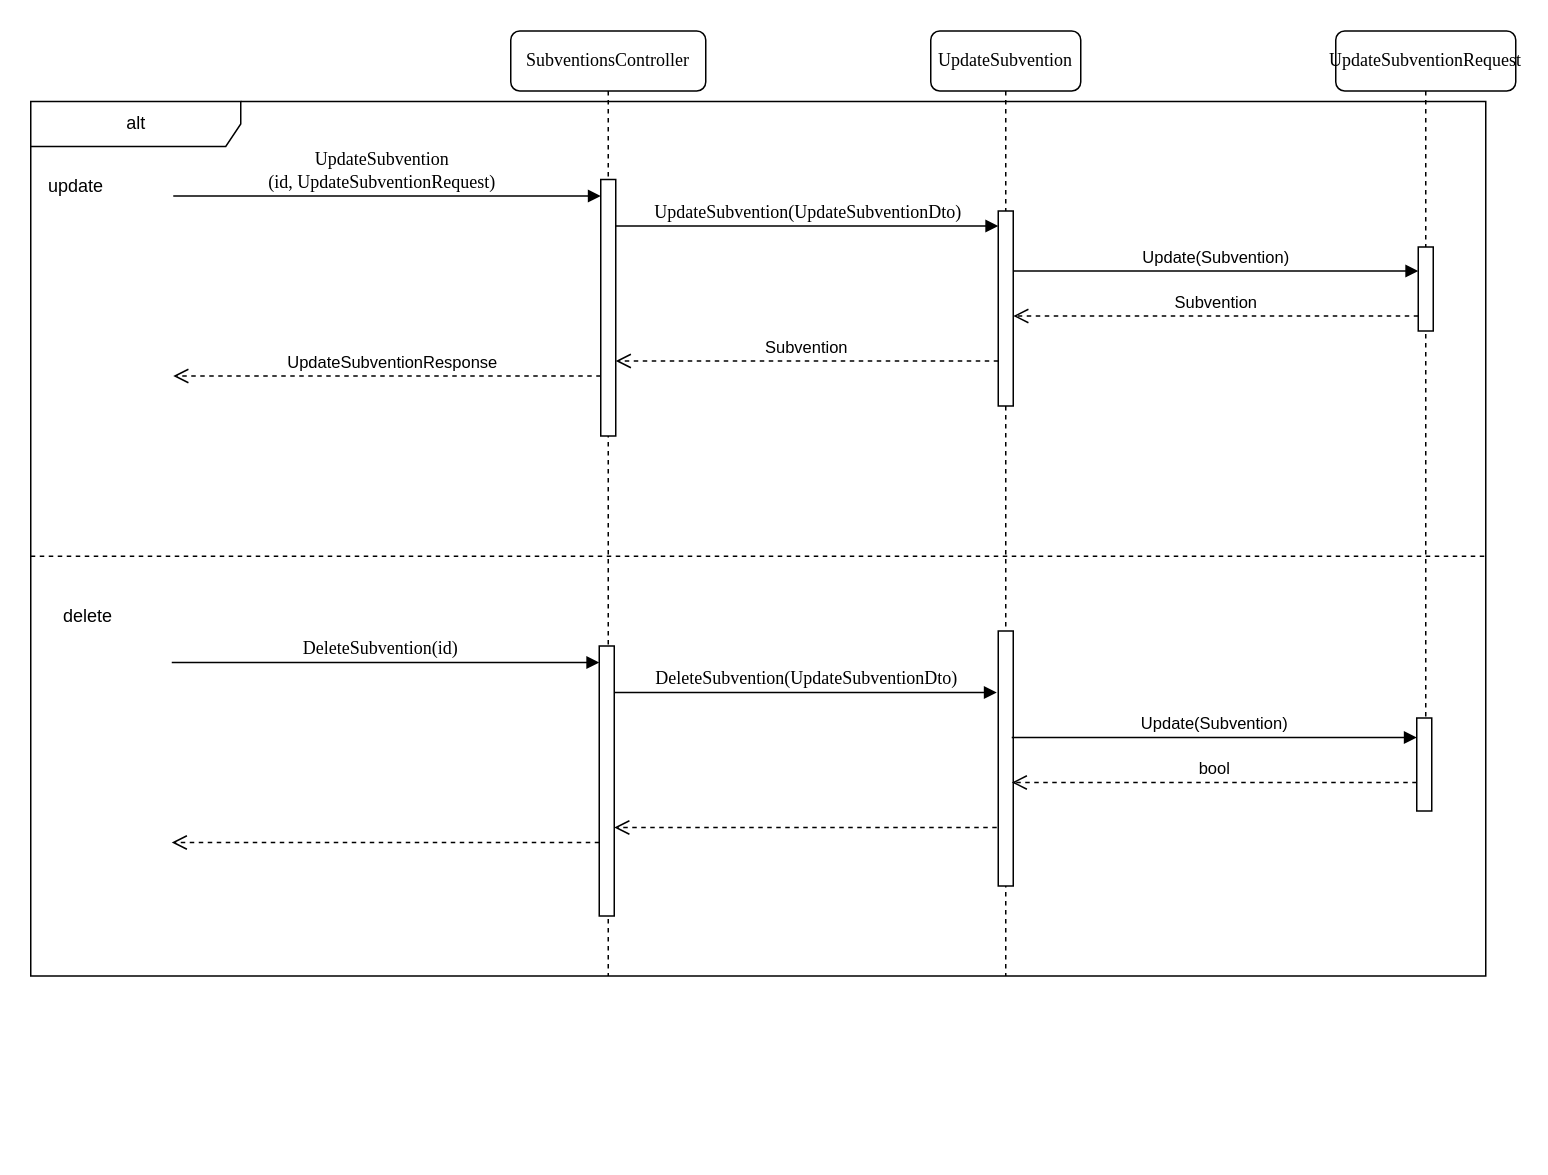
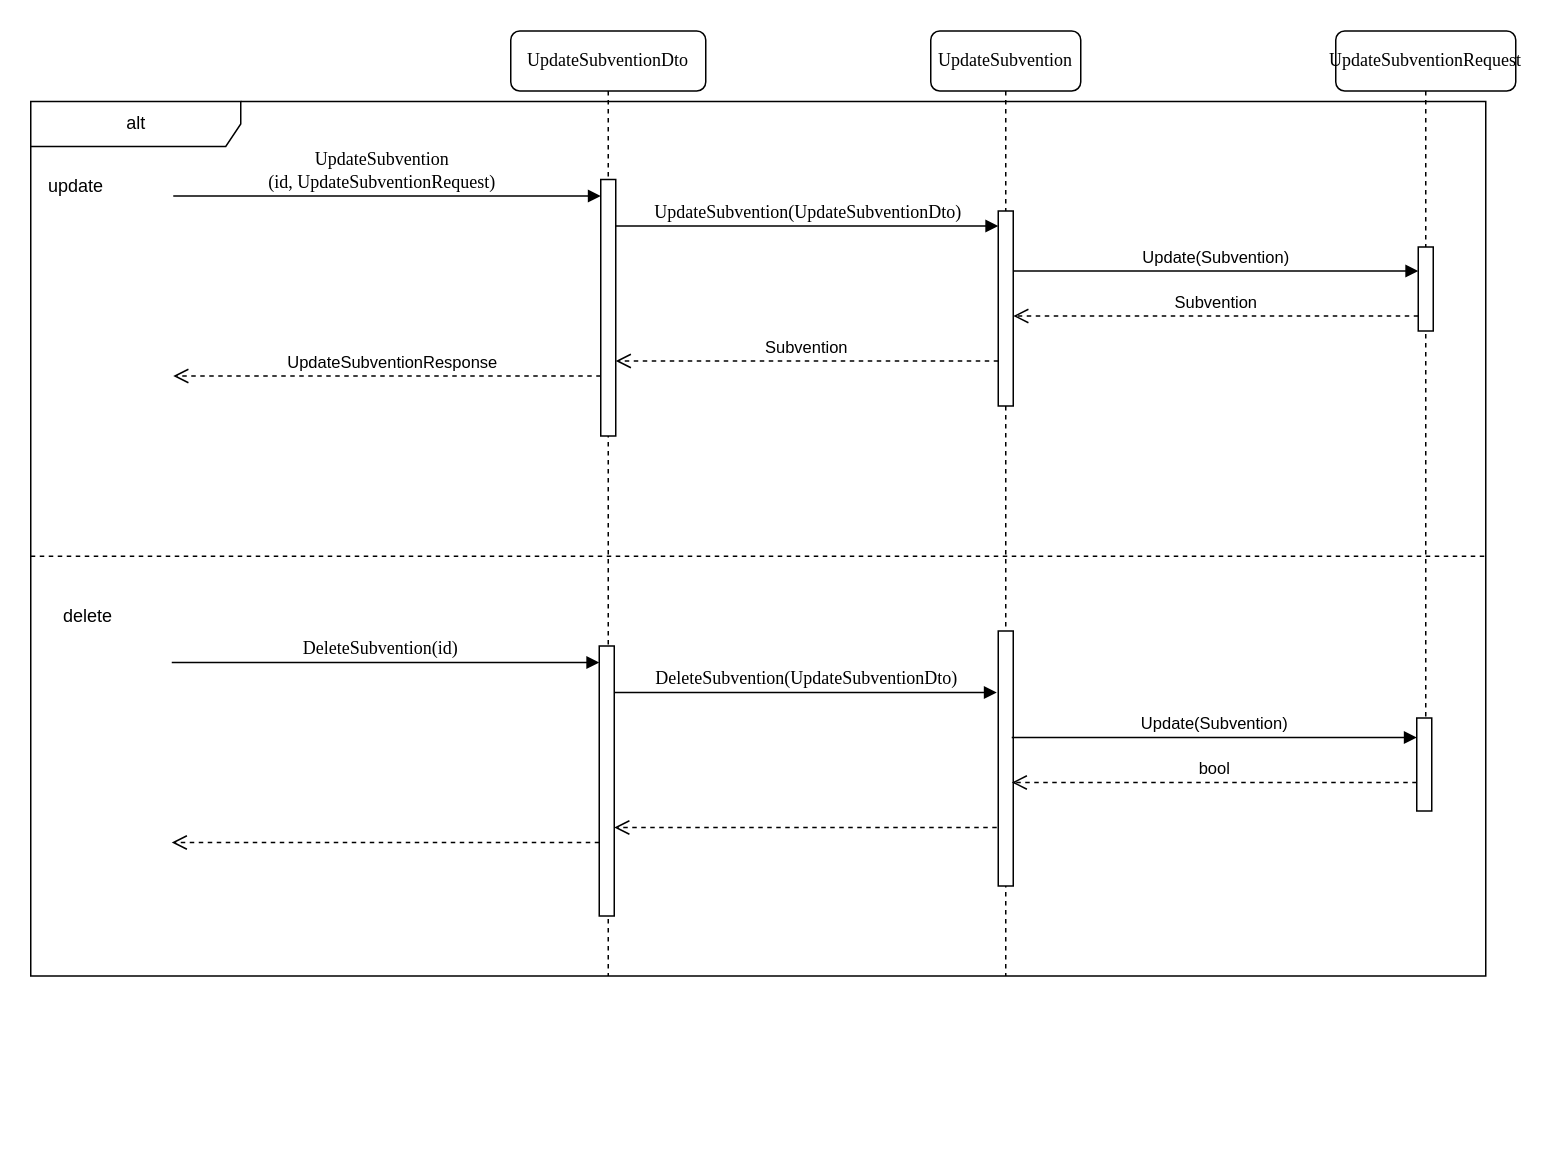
(608, 61) -> (608, 61)
